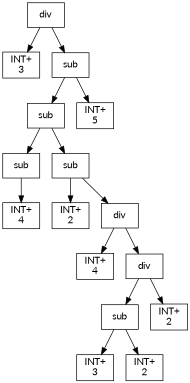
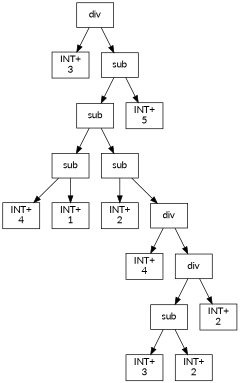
none -> (71, 216)
